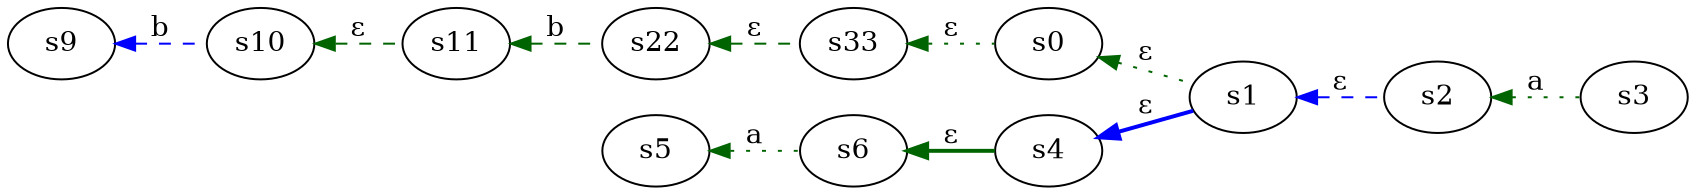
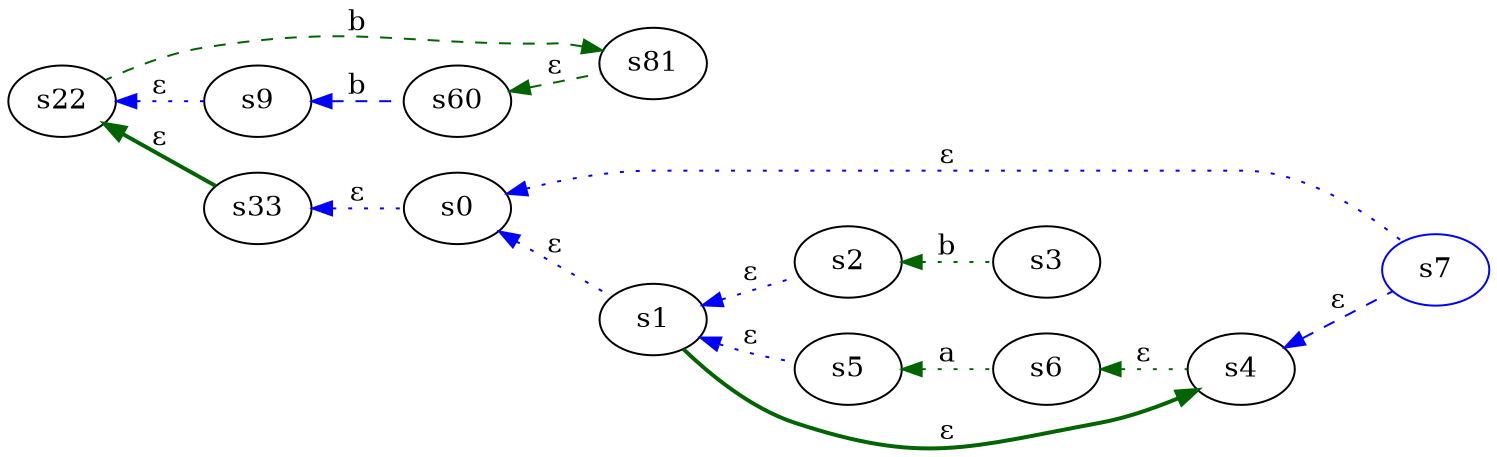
(261, 44) -> (457, 101)
(456, 44) -> (653, 64)
(765, 44) -> (169, 160)
(961, 44) -> (368, 208)
(1156, 73) -> (564, 269)
(1536, 82) -> (947, 247)
(1351, 97) -> (760, 288)
none -> (170, 101)
(1156, 121) -> (921, 448)
(961, 151) -> (1154, 369)
none -> (1436, 270)
none -> (757, 355)
